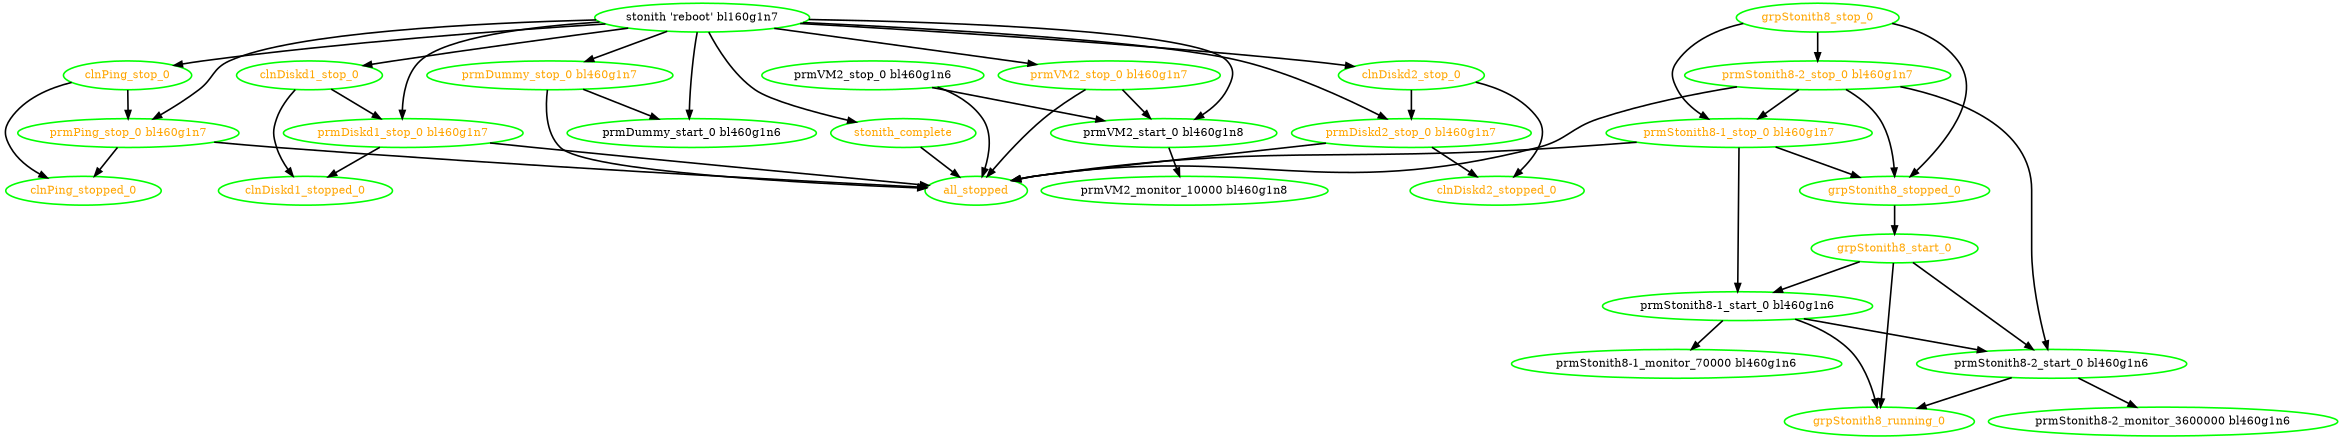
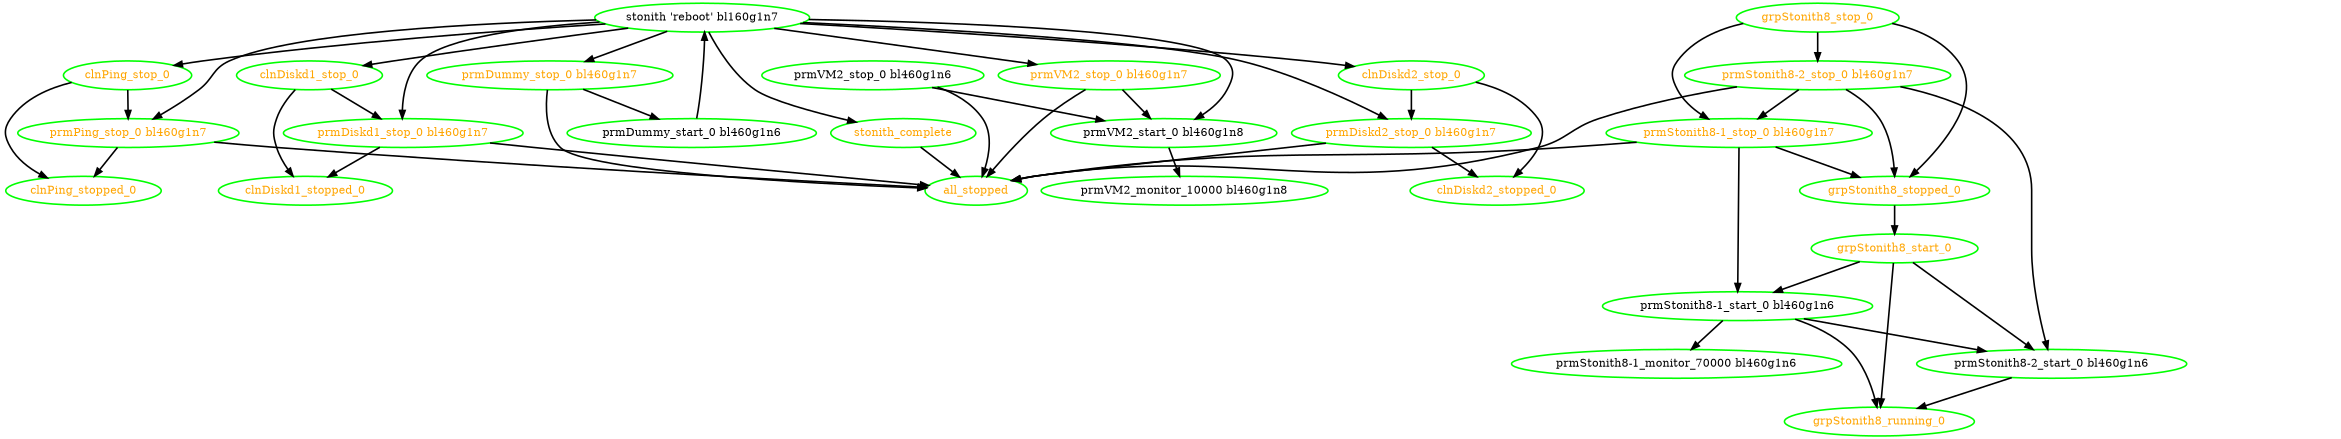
(692, 71) -> (702, 80)
(2163, 422) -> none
